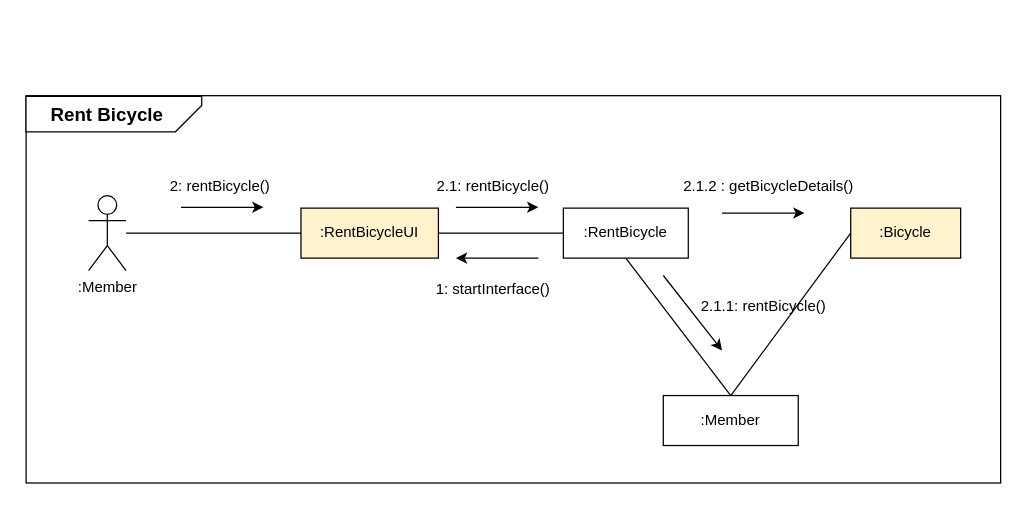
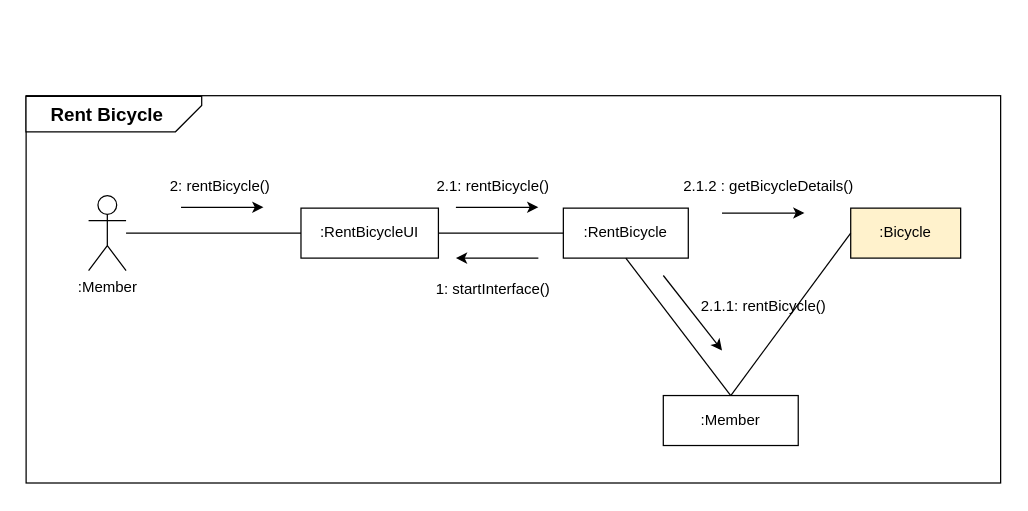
(369, 233) -> (369, 233)
